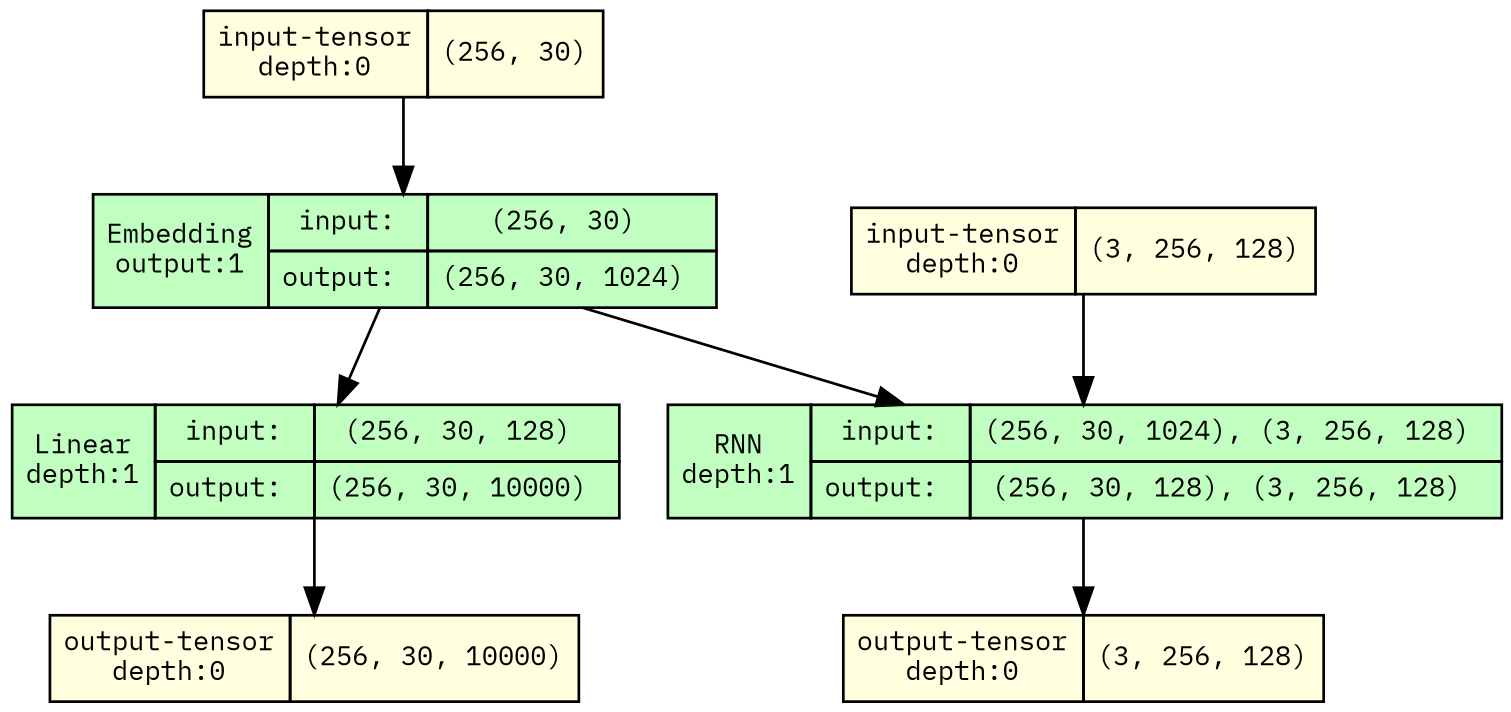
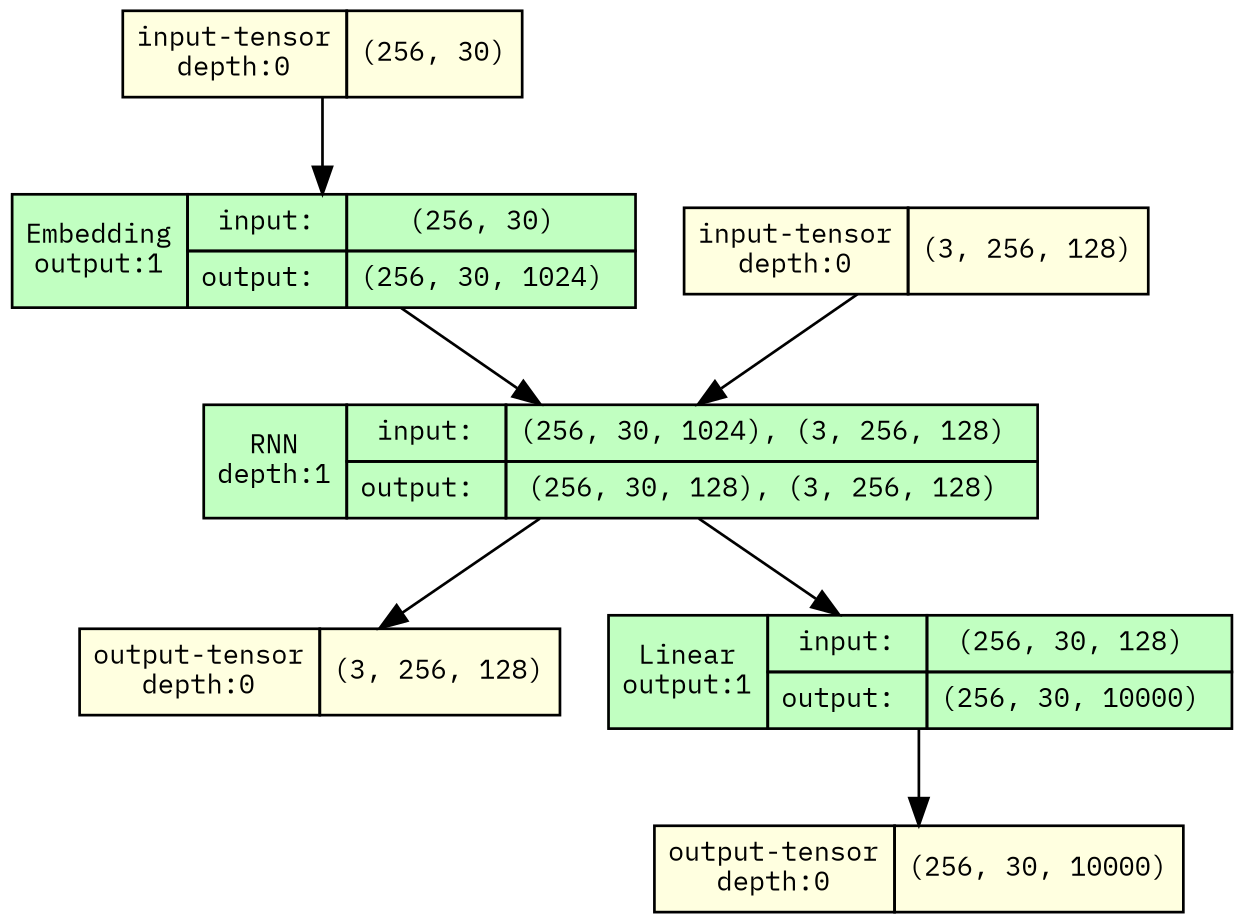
(364, 344) -> (757, 559)
(84, 475) -> (688, 685)
